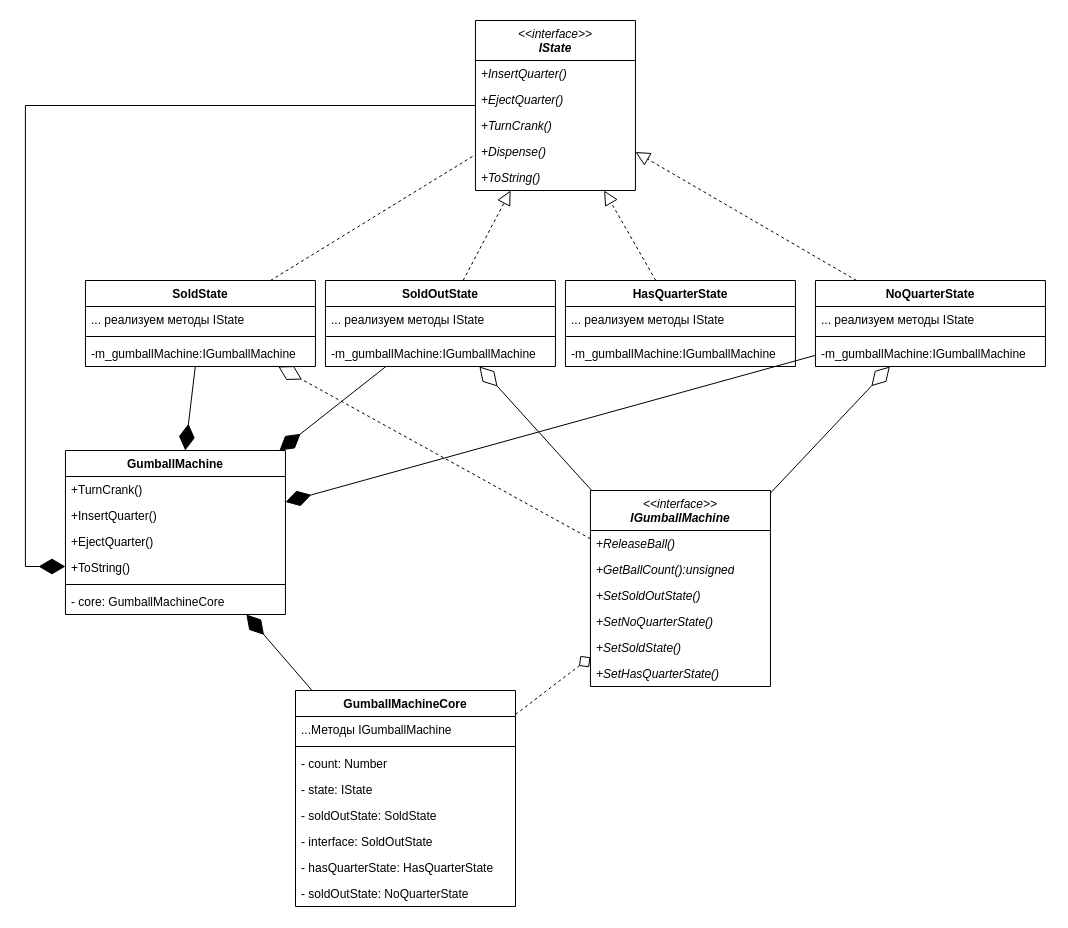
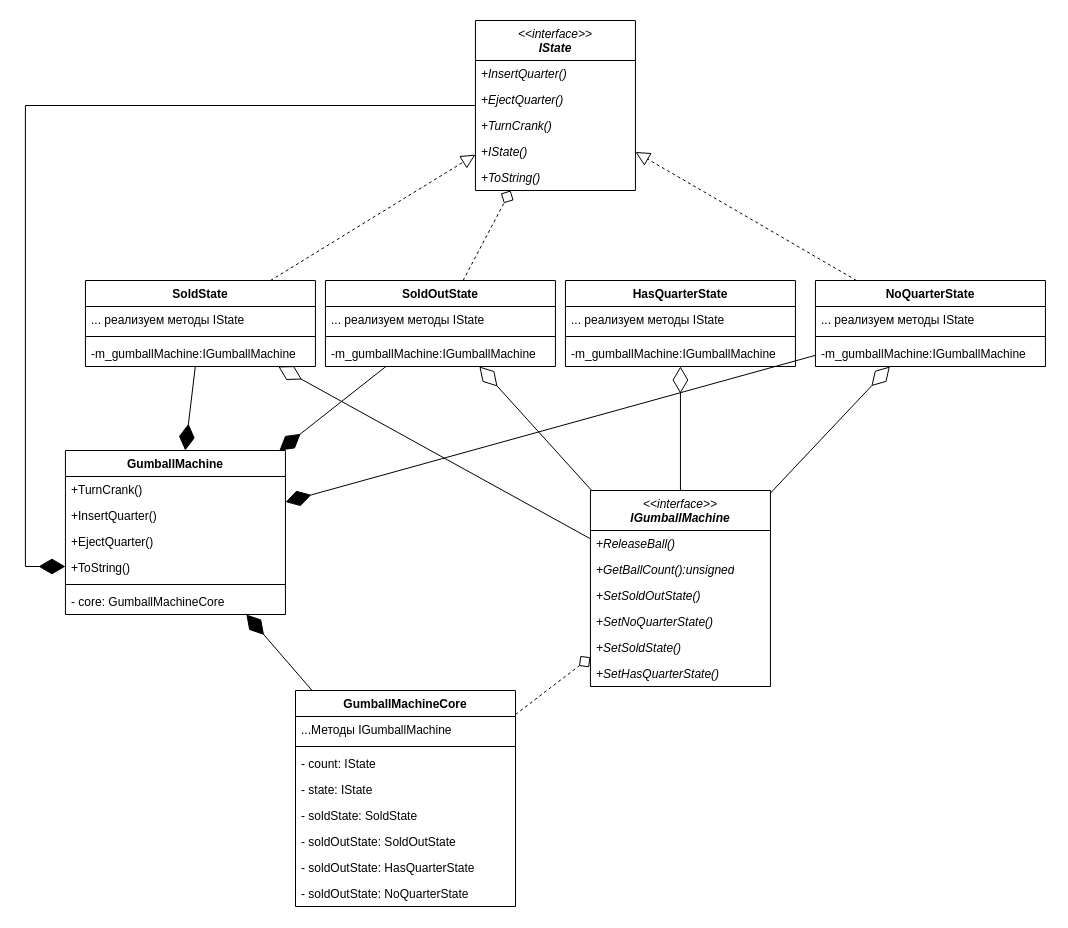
(517, 153) -> (512, 153)
(467, 160) -> (462, 163)
(504, 204) -> (503, 204)
(634, 242) -> none
none -> (680, 442)
(446, 459) -> (446, 459)
(347, 765) -> (347, 765)
(378, 817) -> (368, 817)
(378, 843) -> (388, 843)
(407, 876) -> (399, 869)
